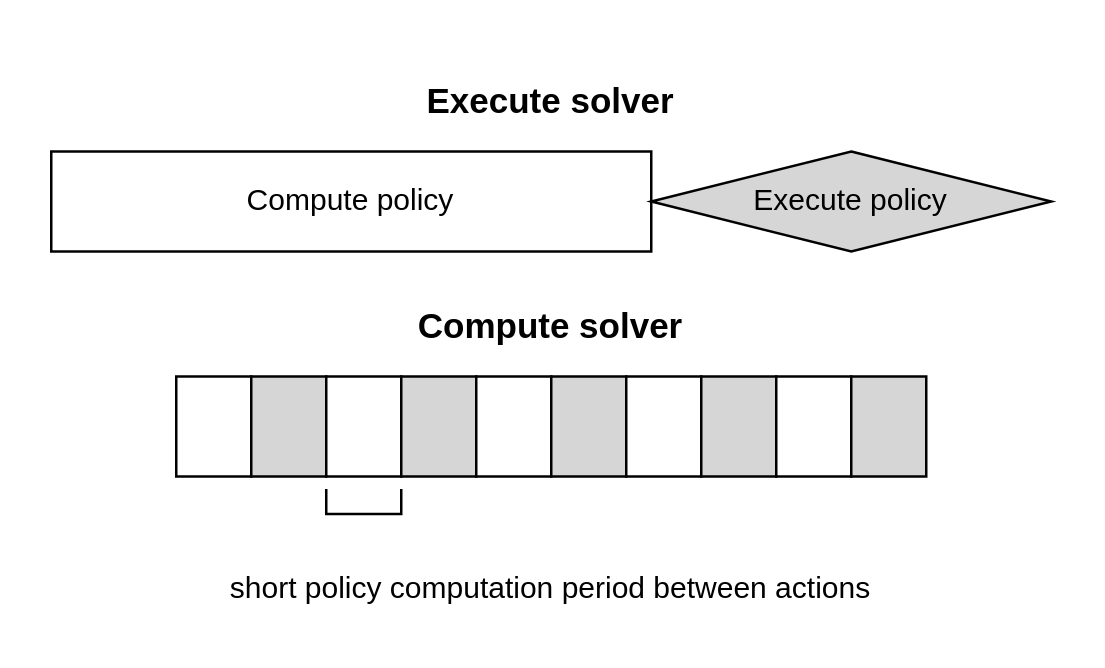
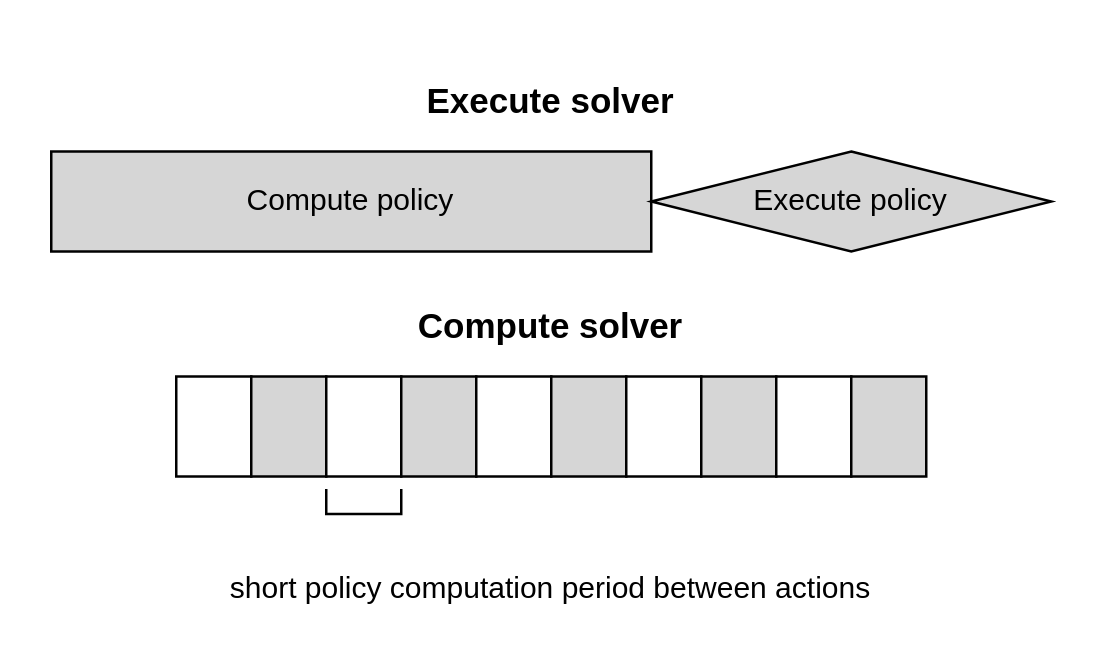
(351, 201) -> (351, 201)
